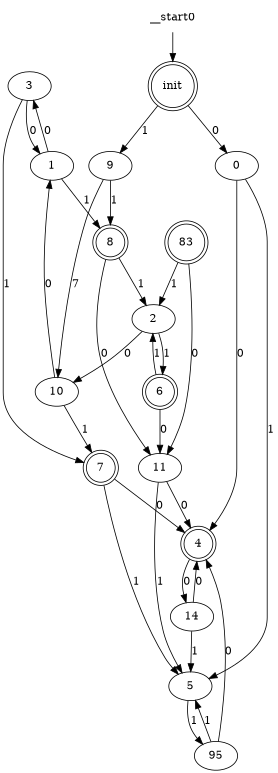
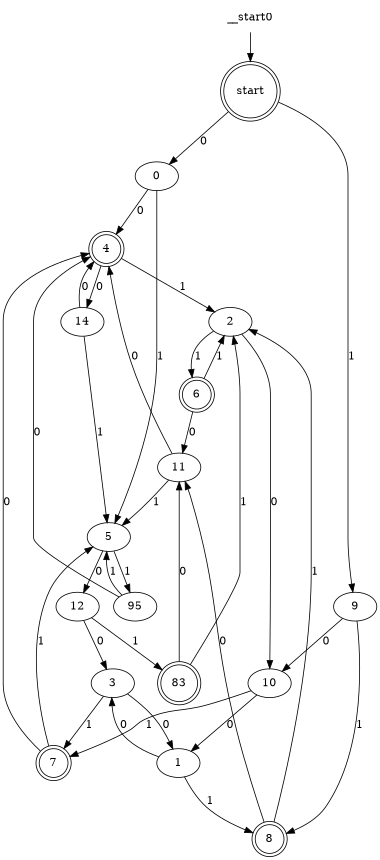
(173, 86) -> (250, 91)
none -> (164, 283)
(76, 284) -> (326, 641)
none -> (78, 607)
